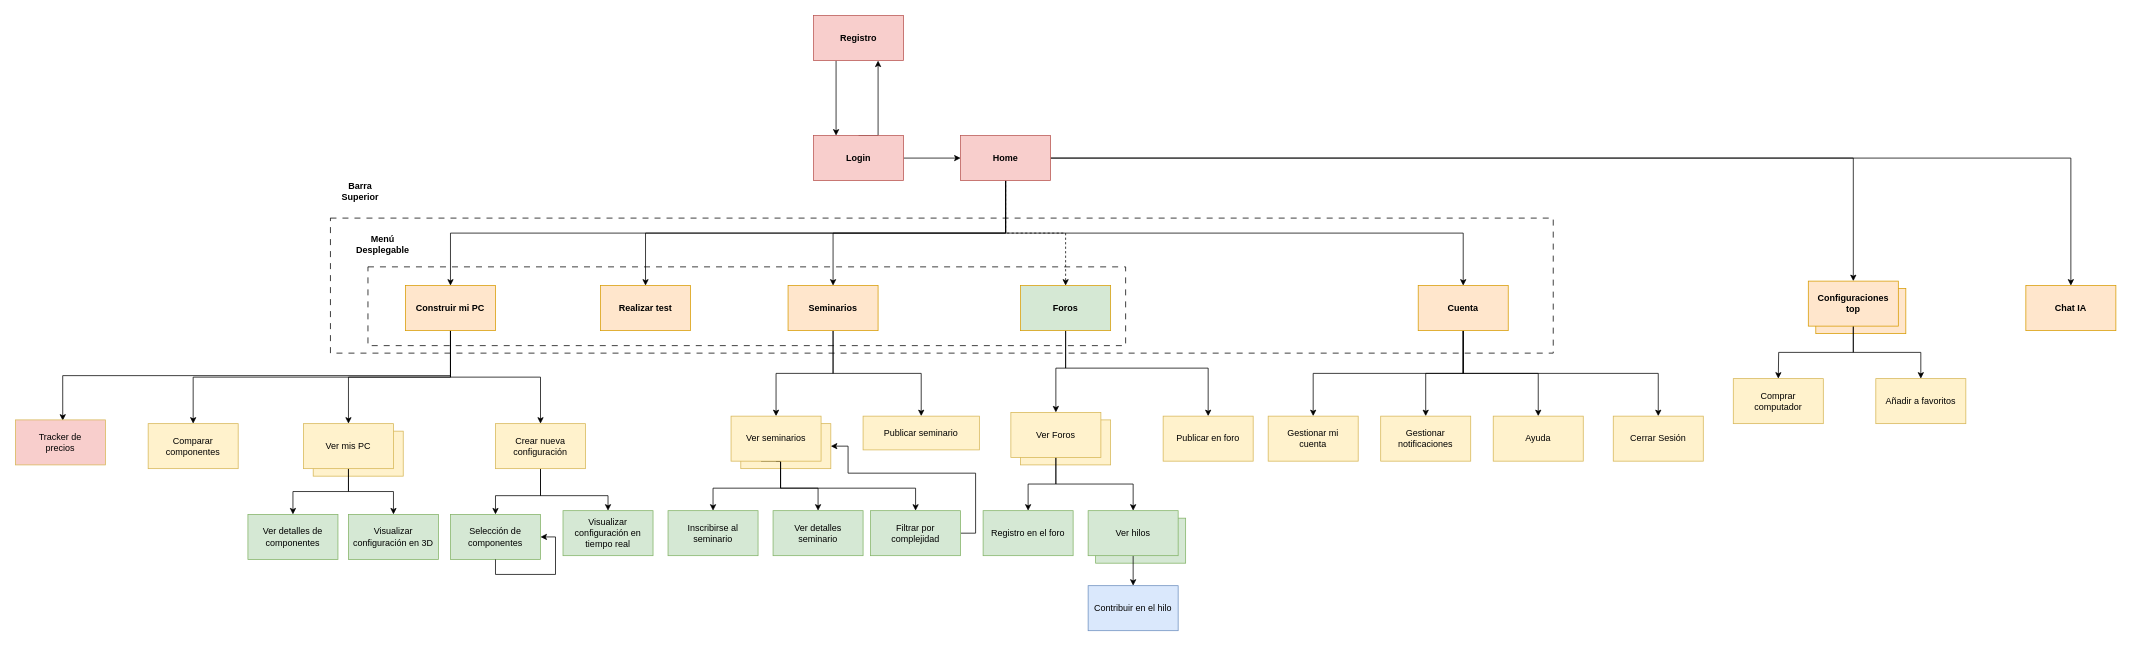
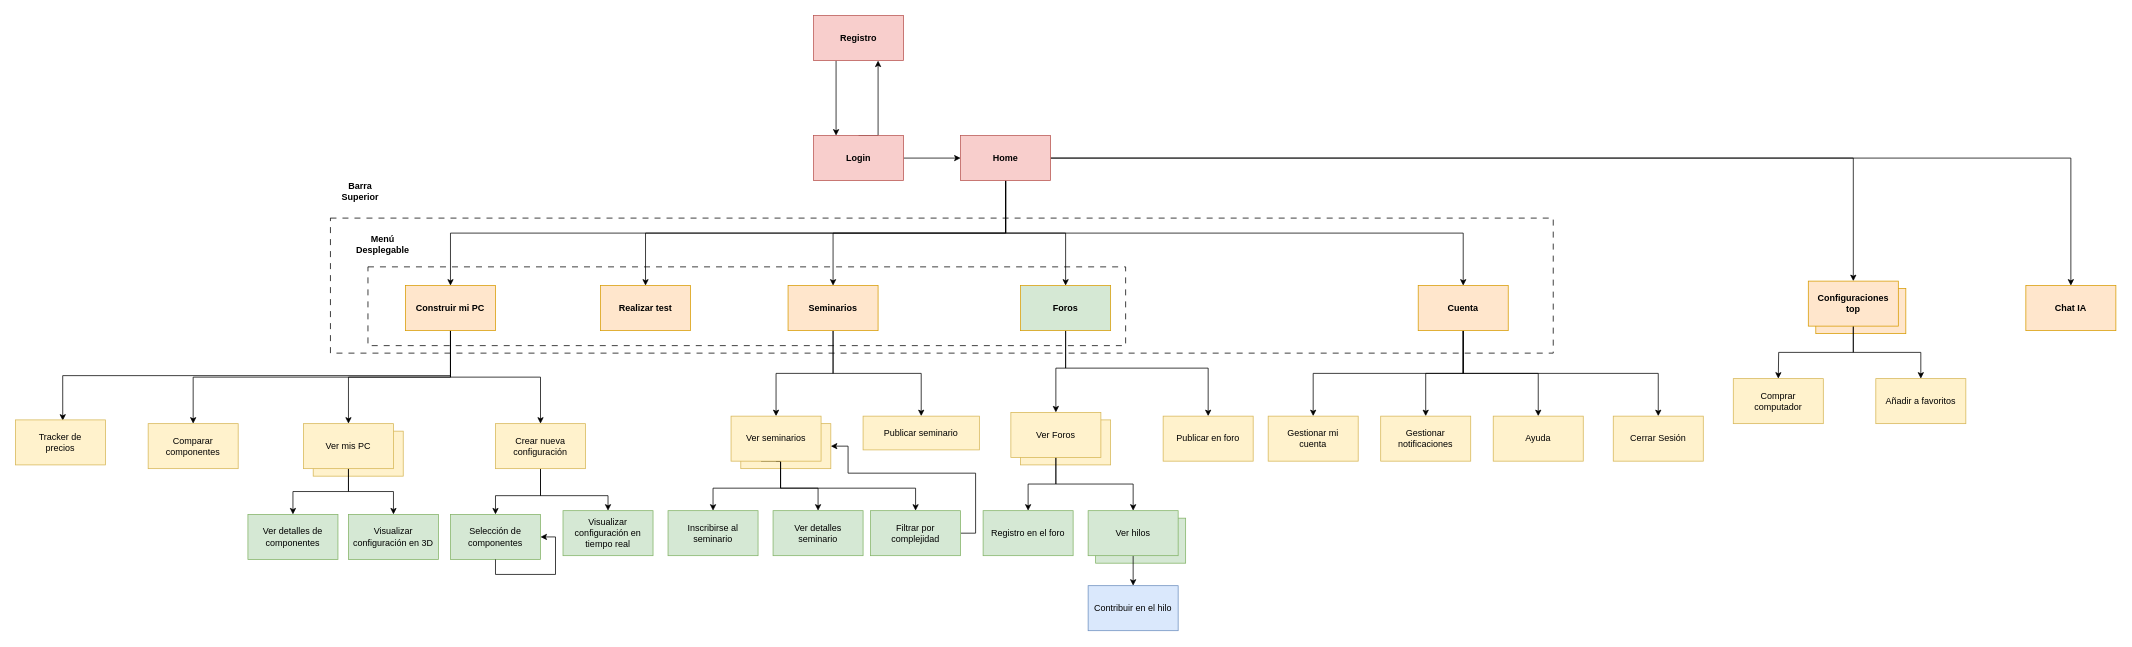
(1065, 256) -> (1065, 256)
(60, 442) -> (60, 442)
